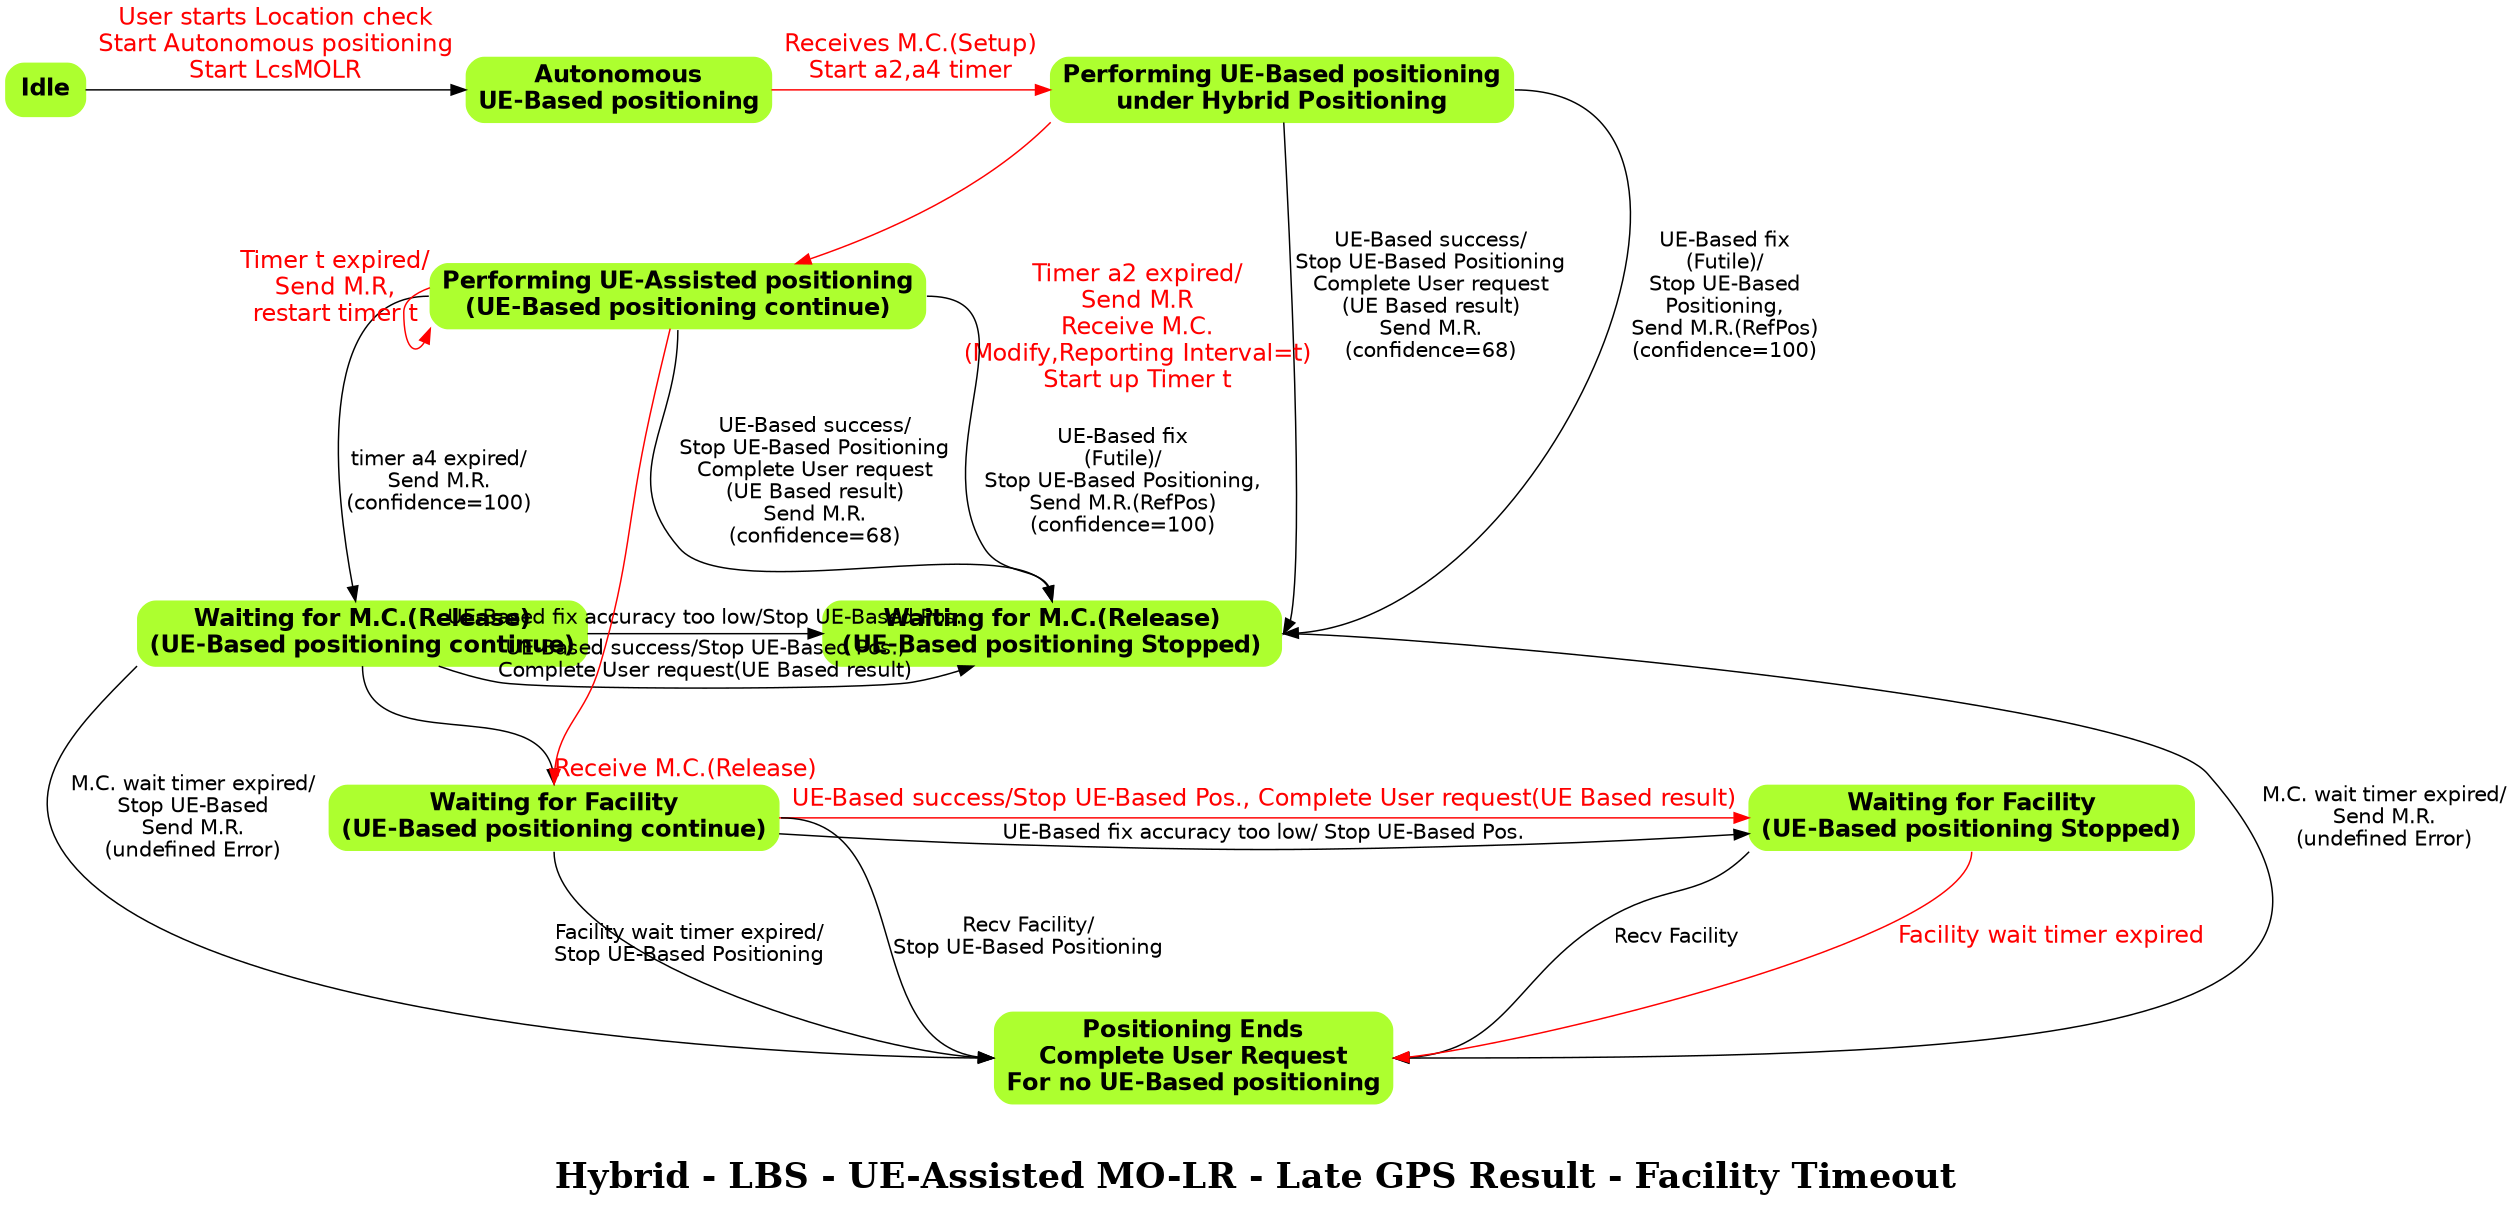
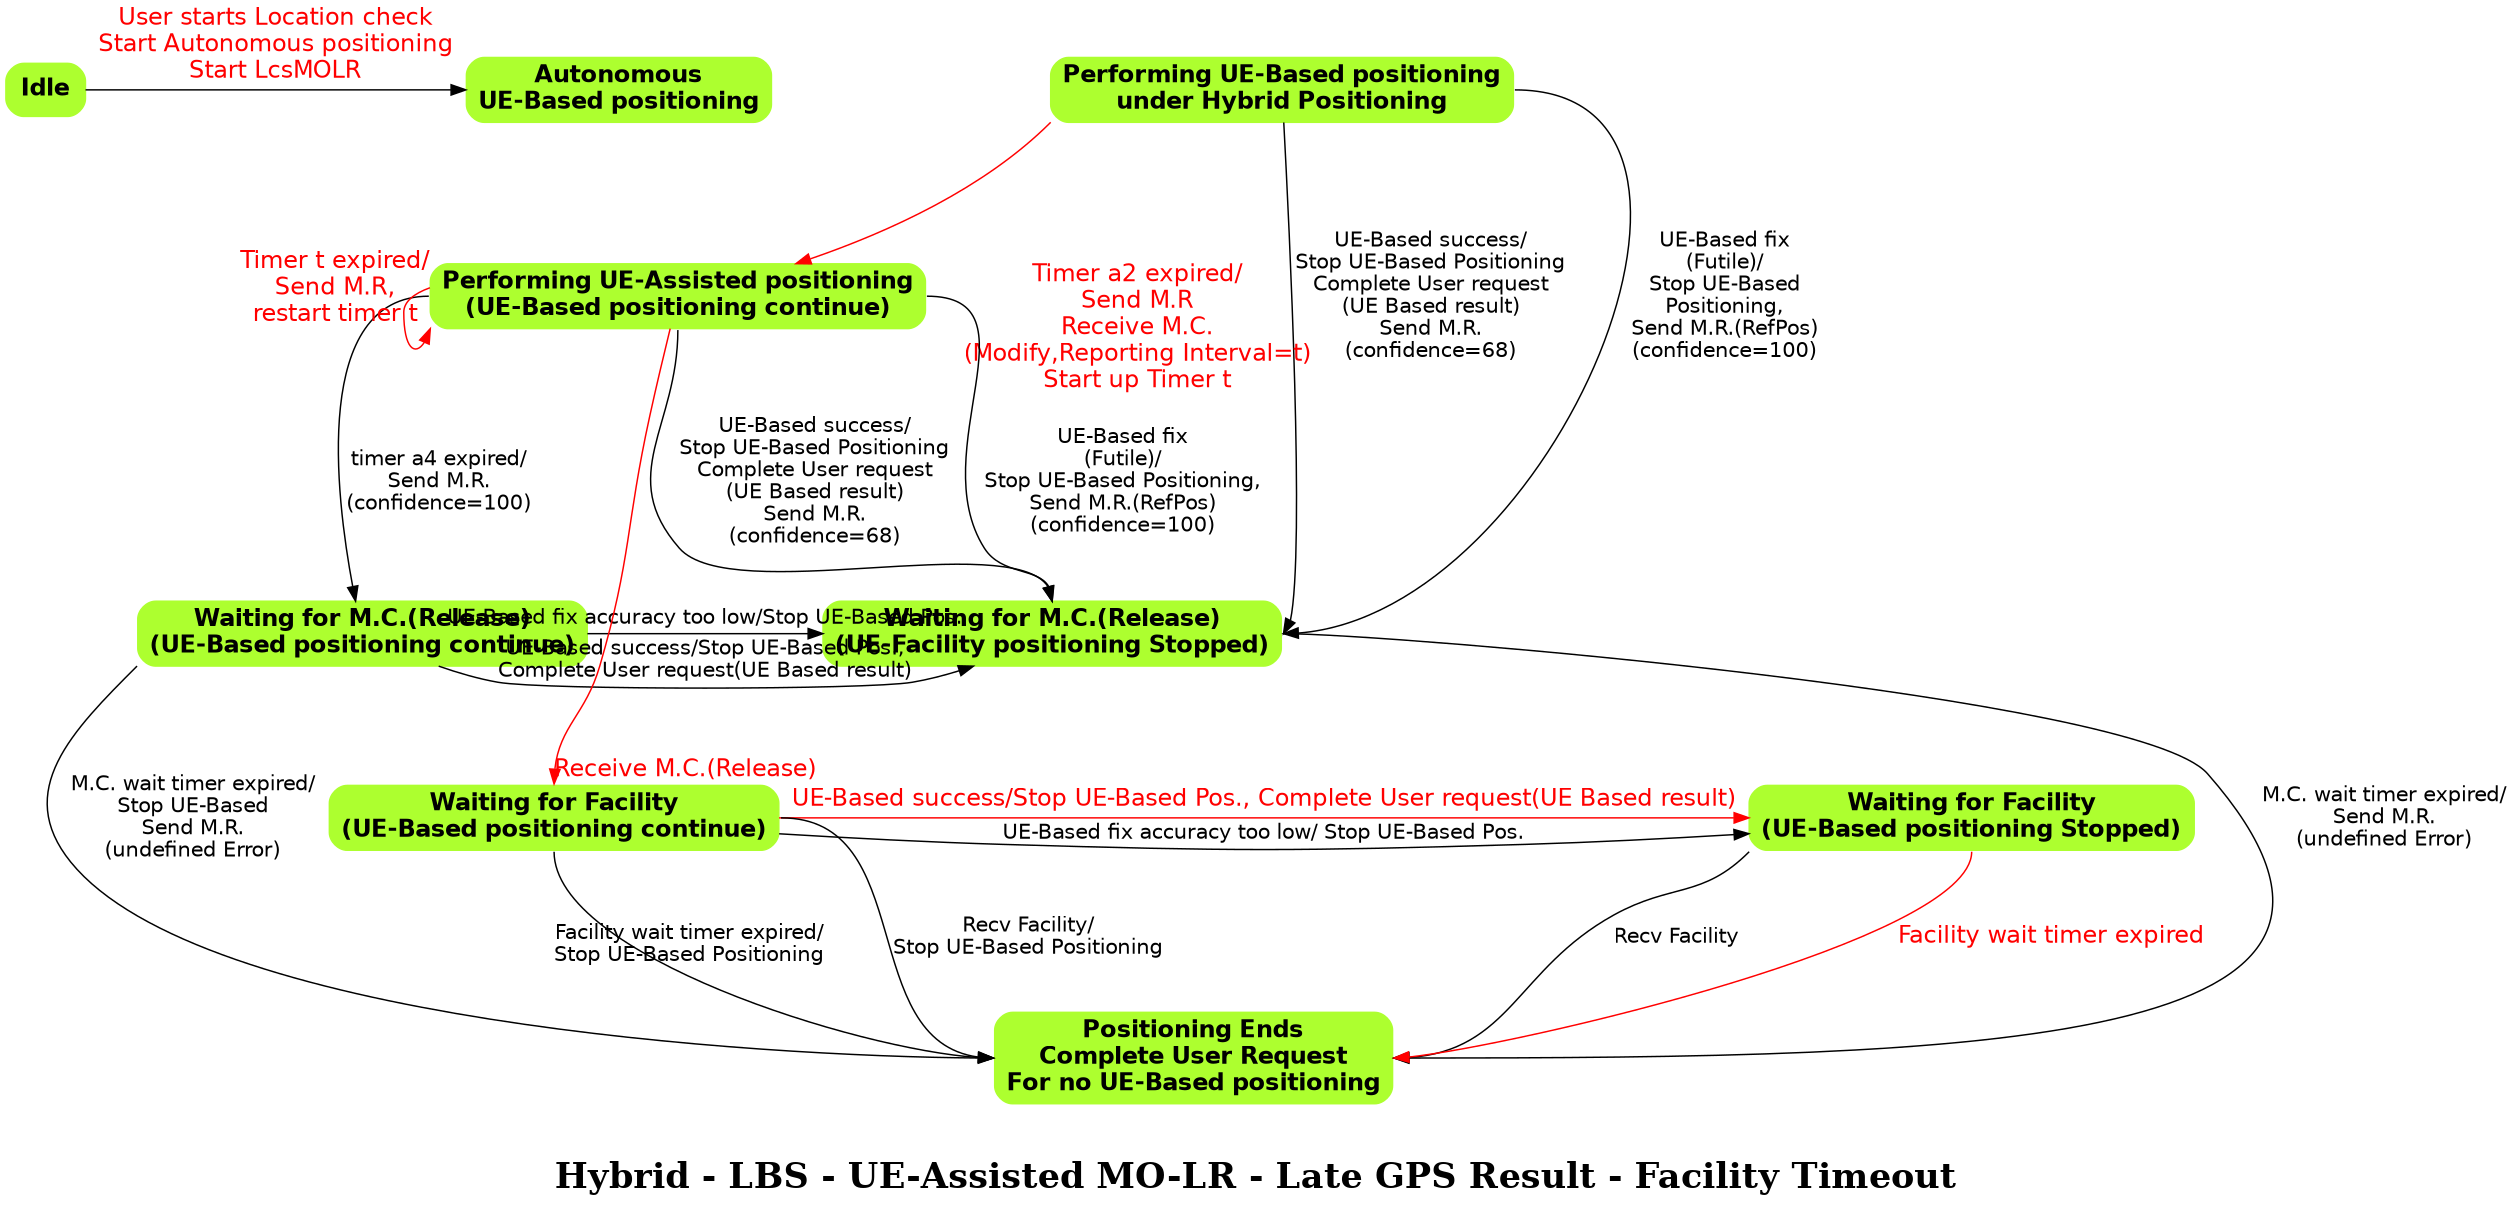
(903, 90) -> none
(1052, 634) -> (1052, 634)
(451, 724) -> none
